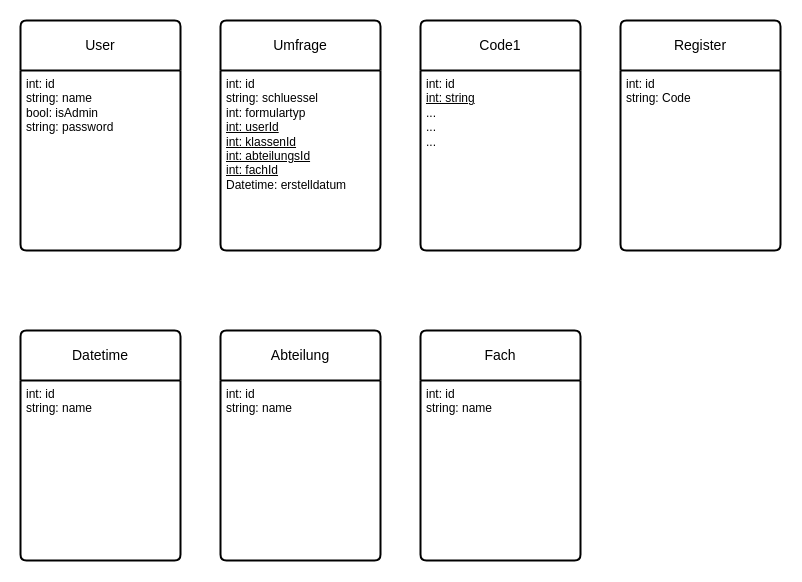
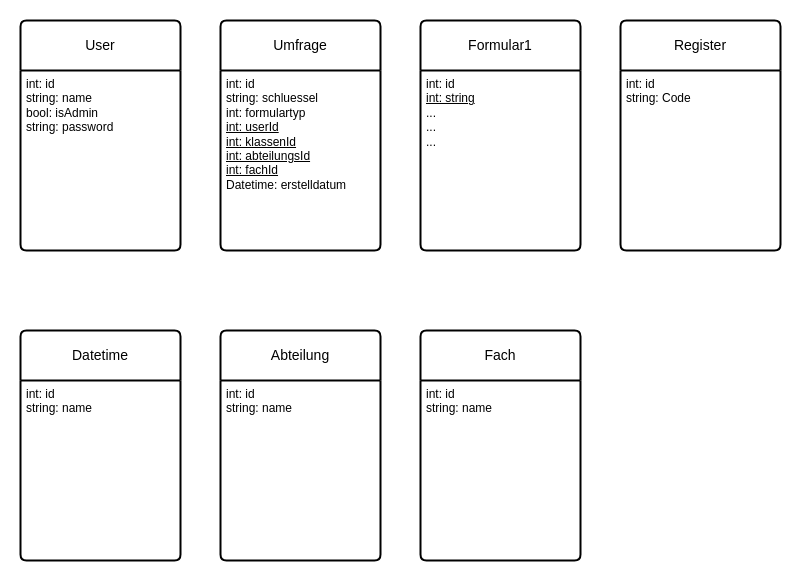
(501, 46) -> (501, 46)
